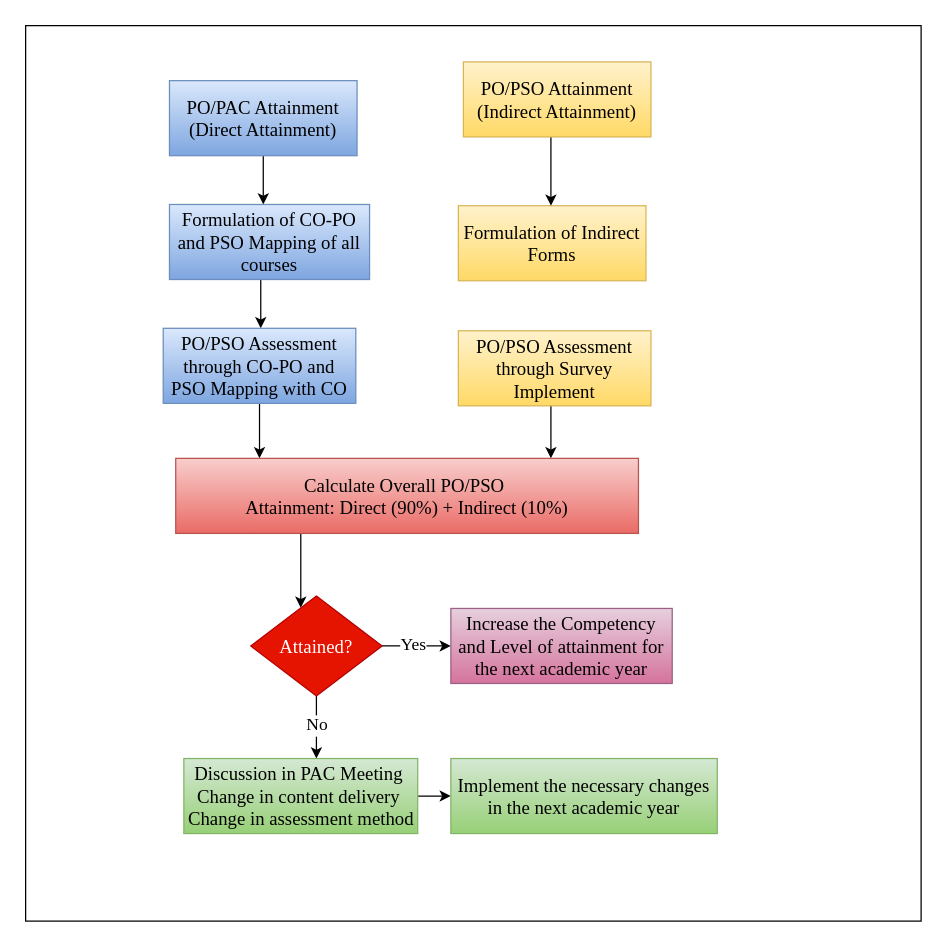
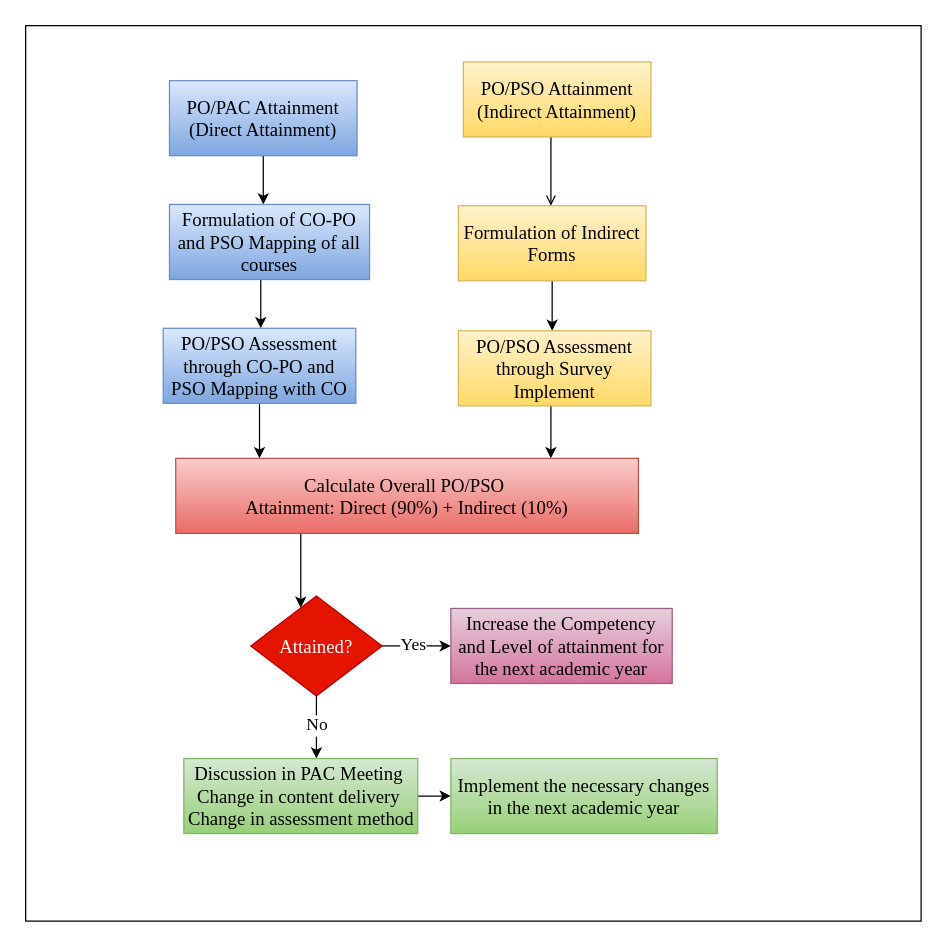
(551, 196) -> (551, 197)
none -> (552, 302)
